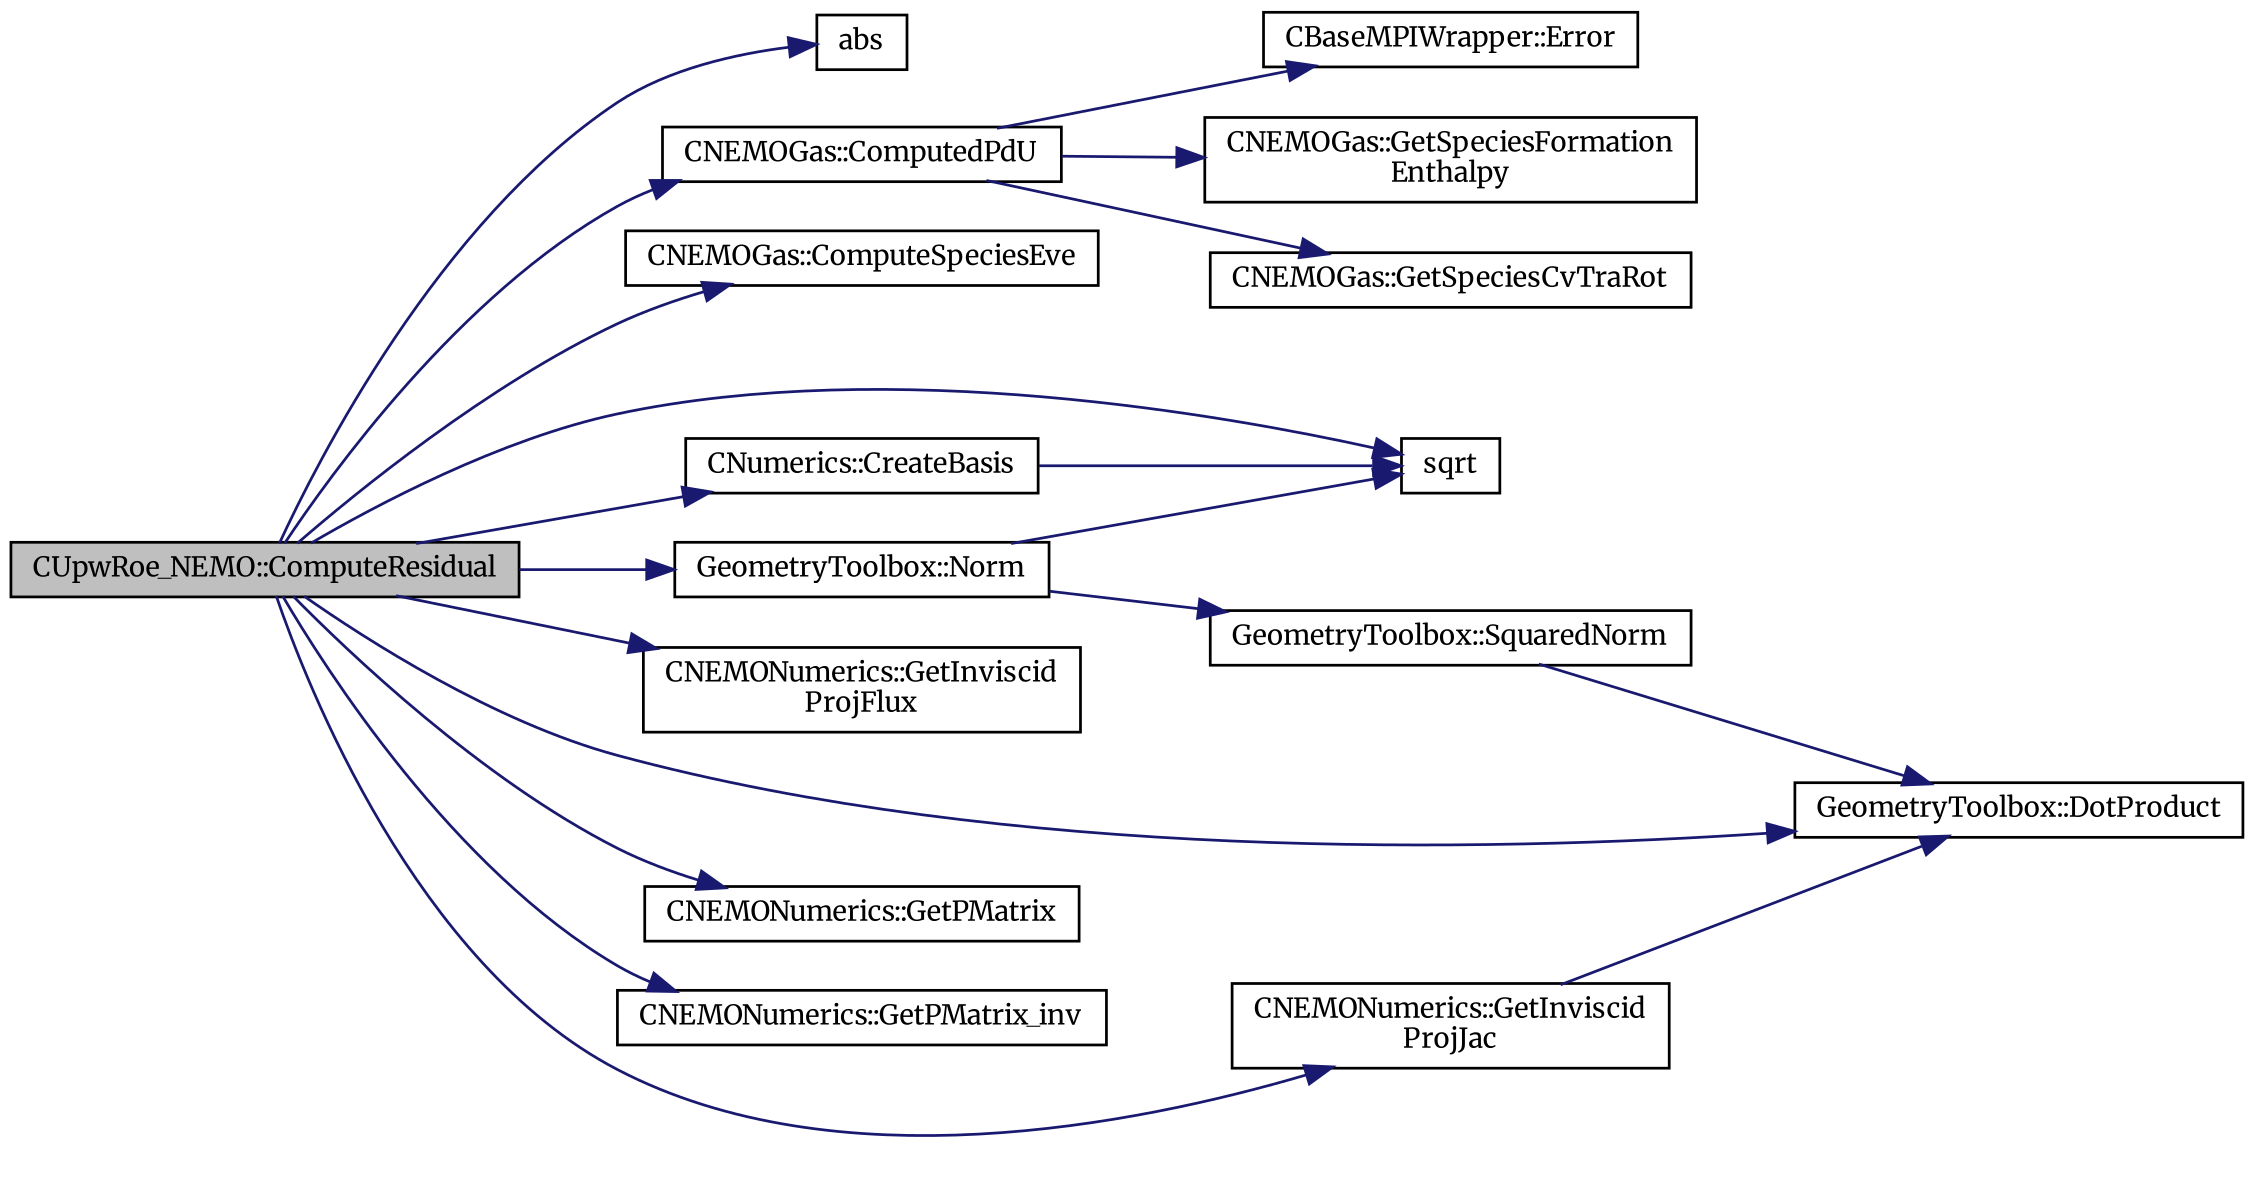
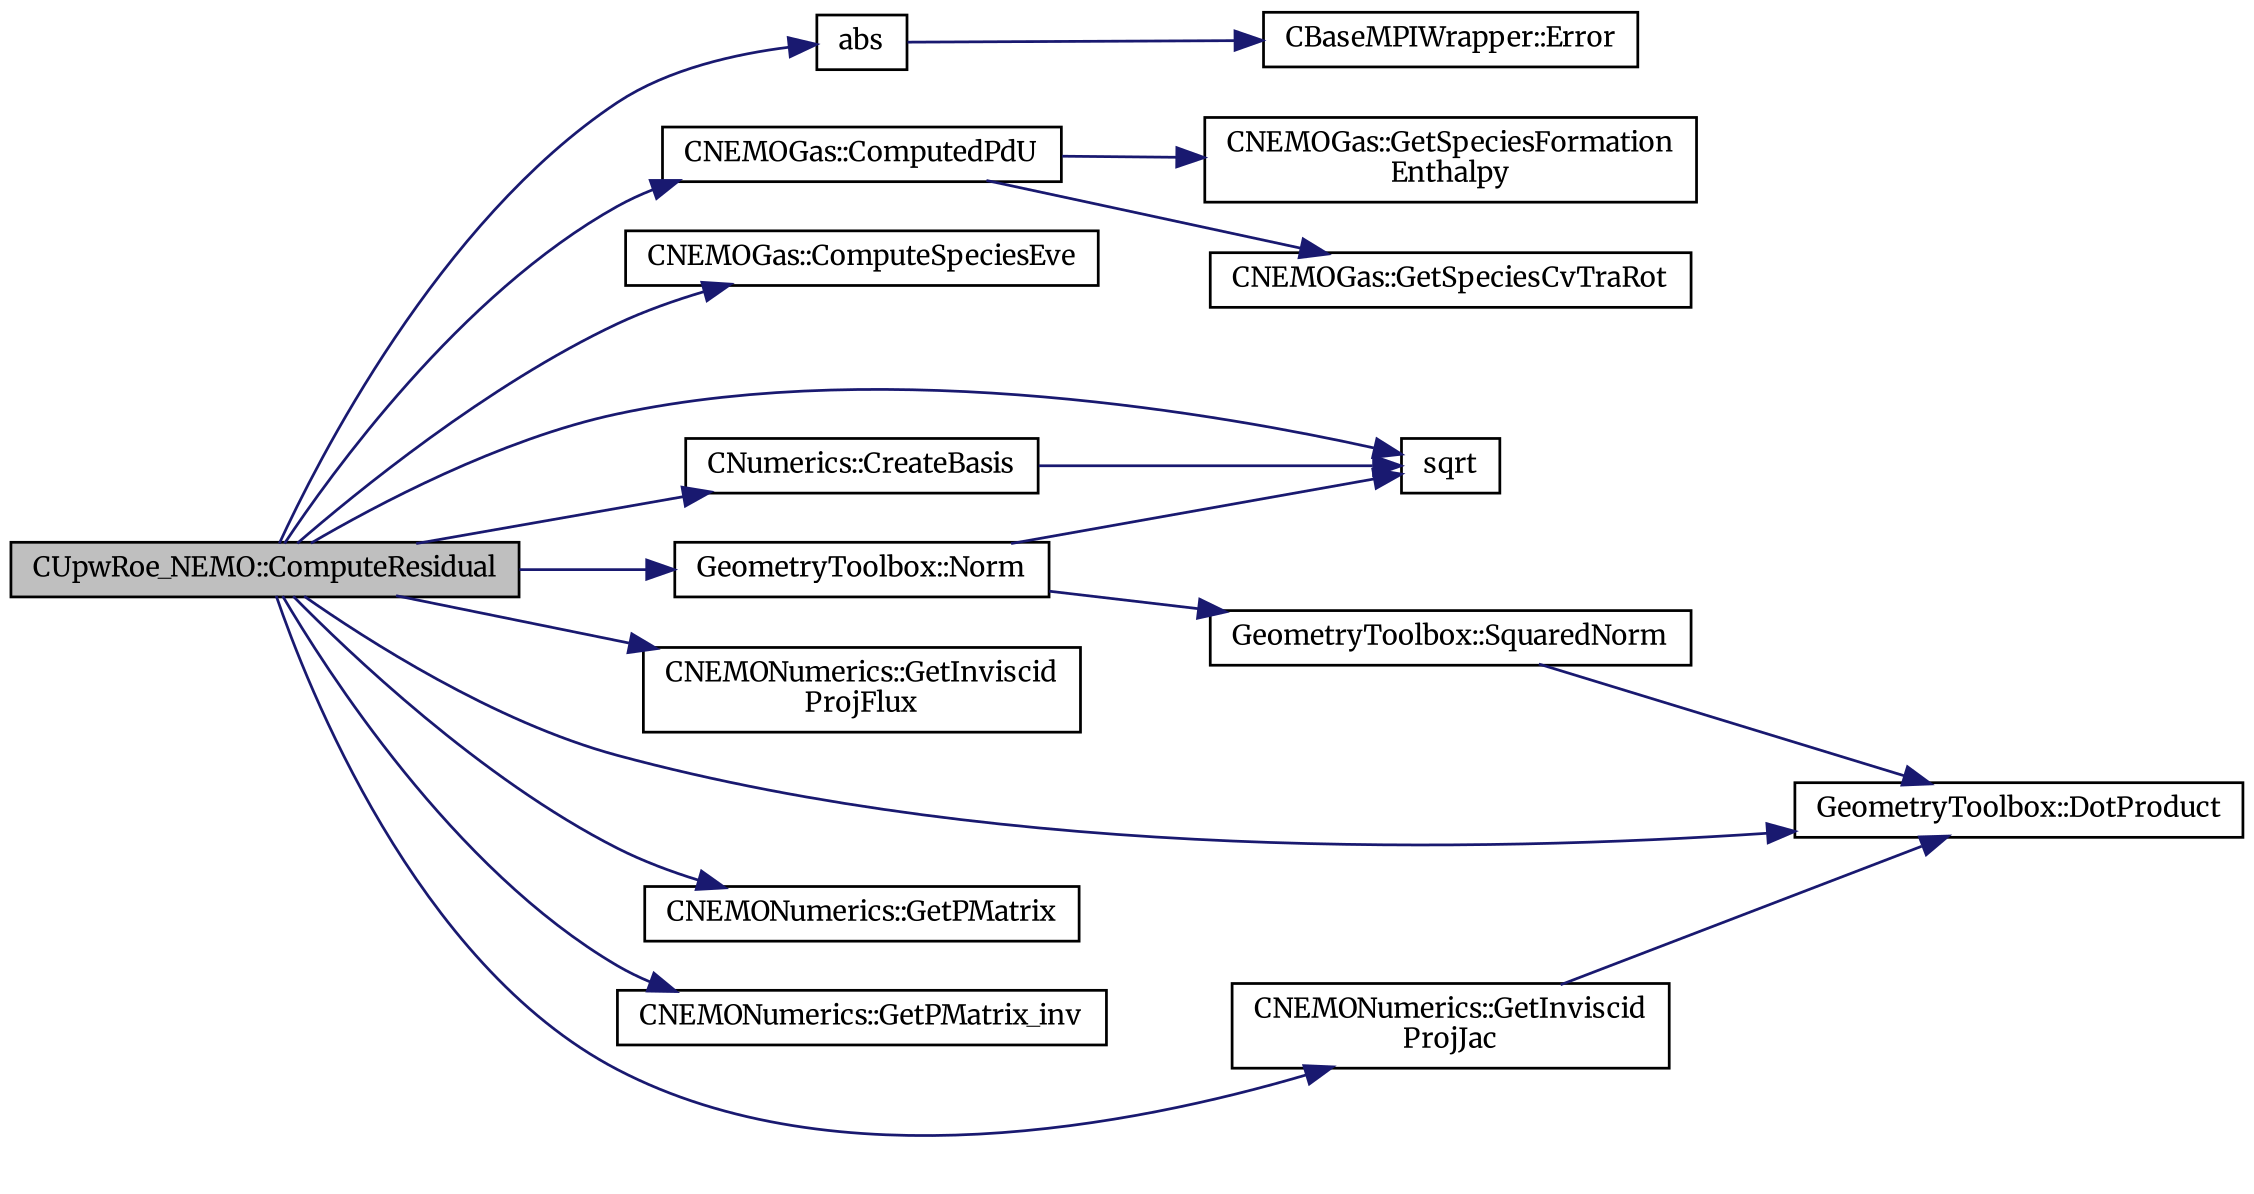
(1142, 100) -> (1071, 41)
